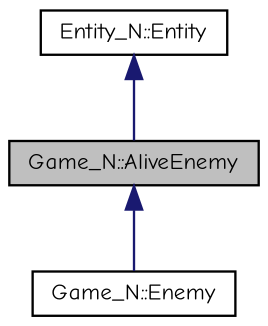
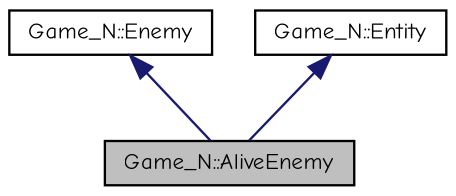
(134, 33) -> (351, 33)
(134, 241) -> (178, 107)
